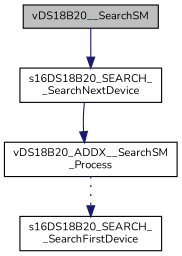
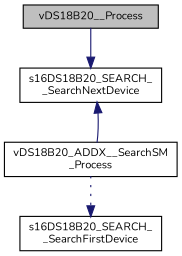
(91, 17) -> (91, 17)
(83, 117) -> (98, 128)
